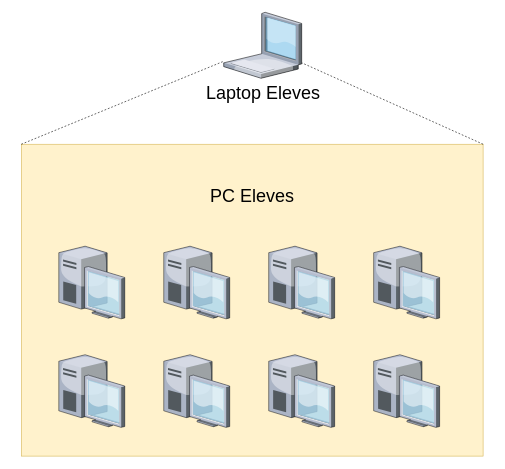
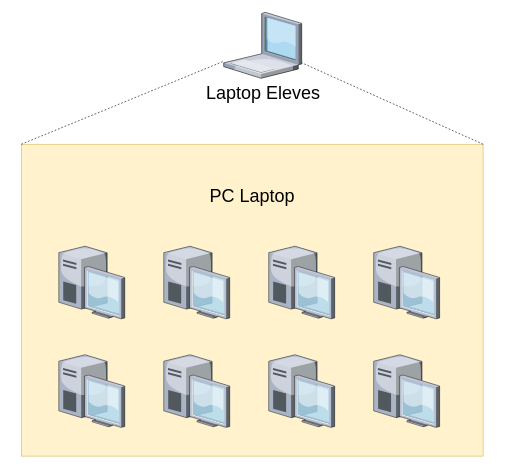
(252, 196) -> (252, 196)
